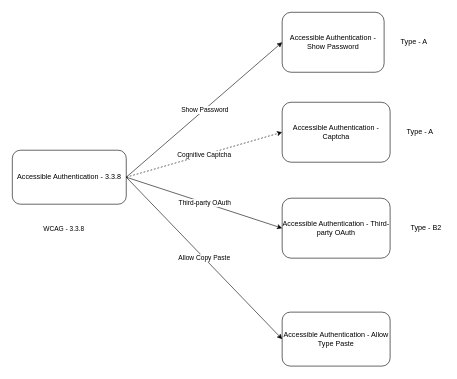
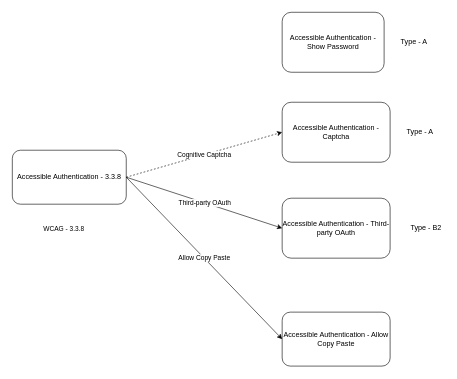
(204, 110) -> none
(336, 339) -> (336, 339)
